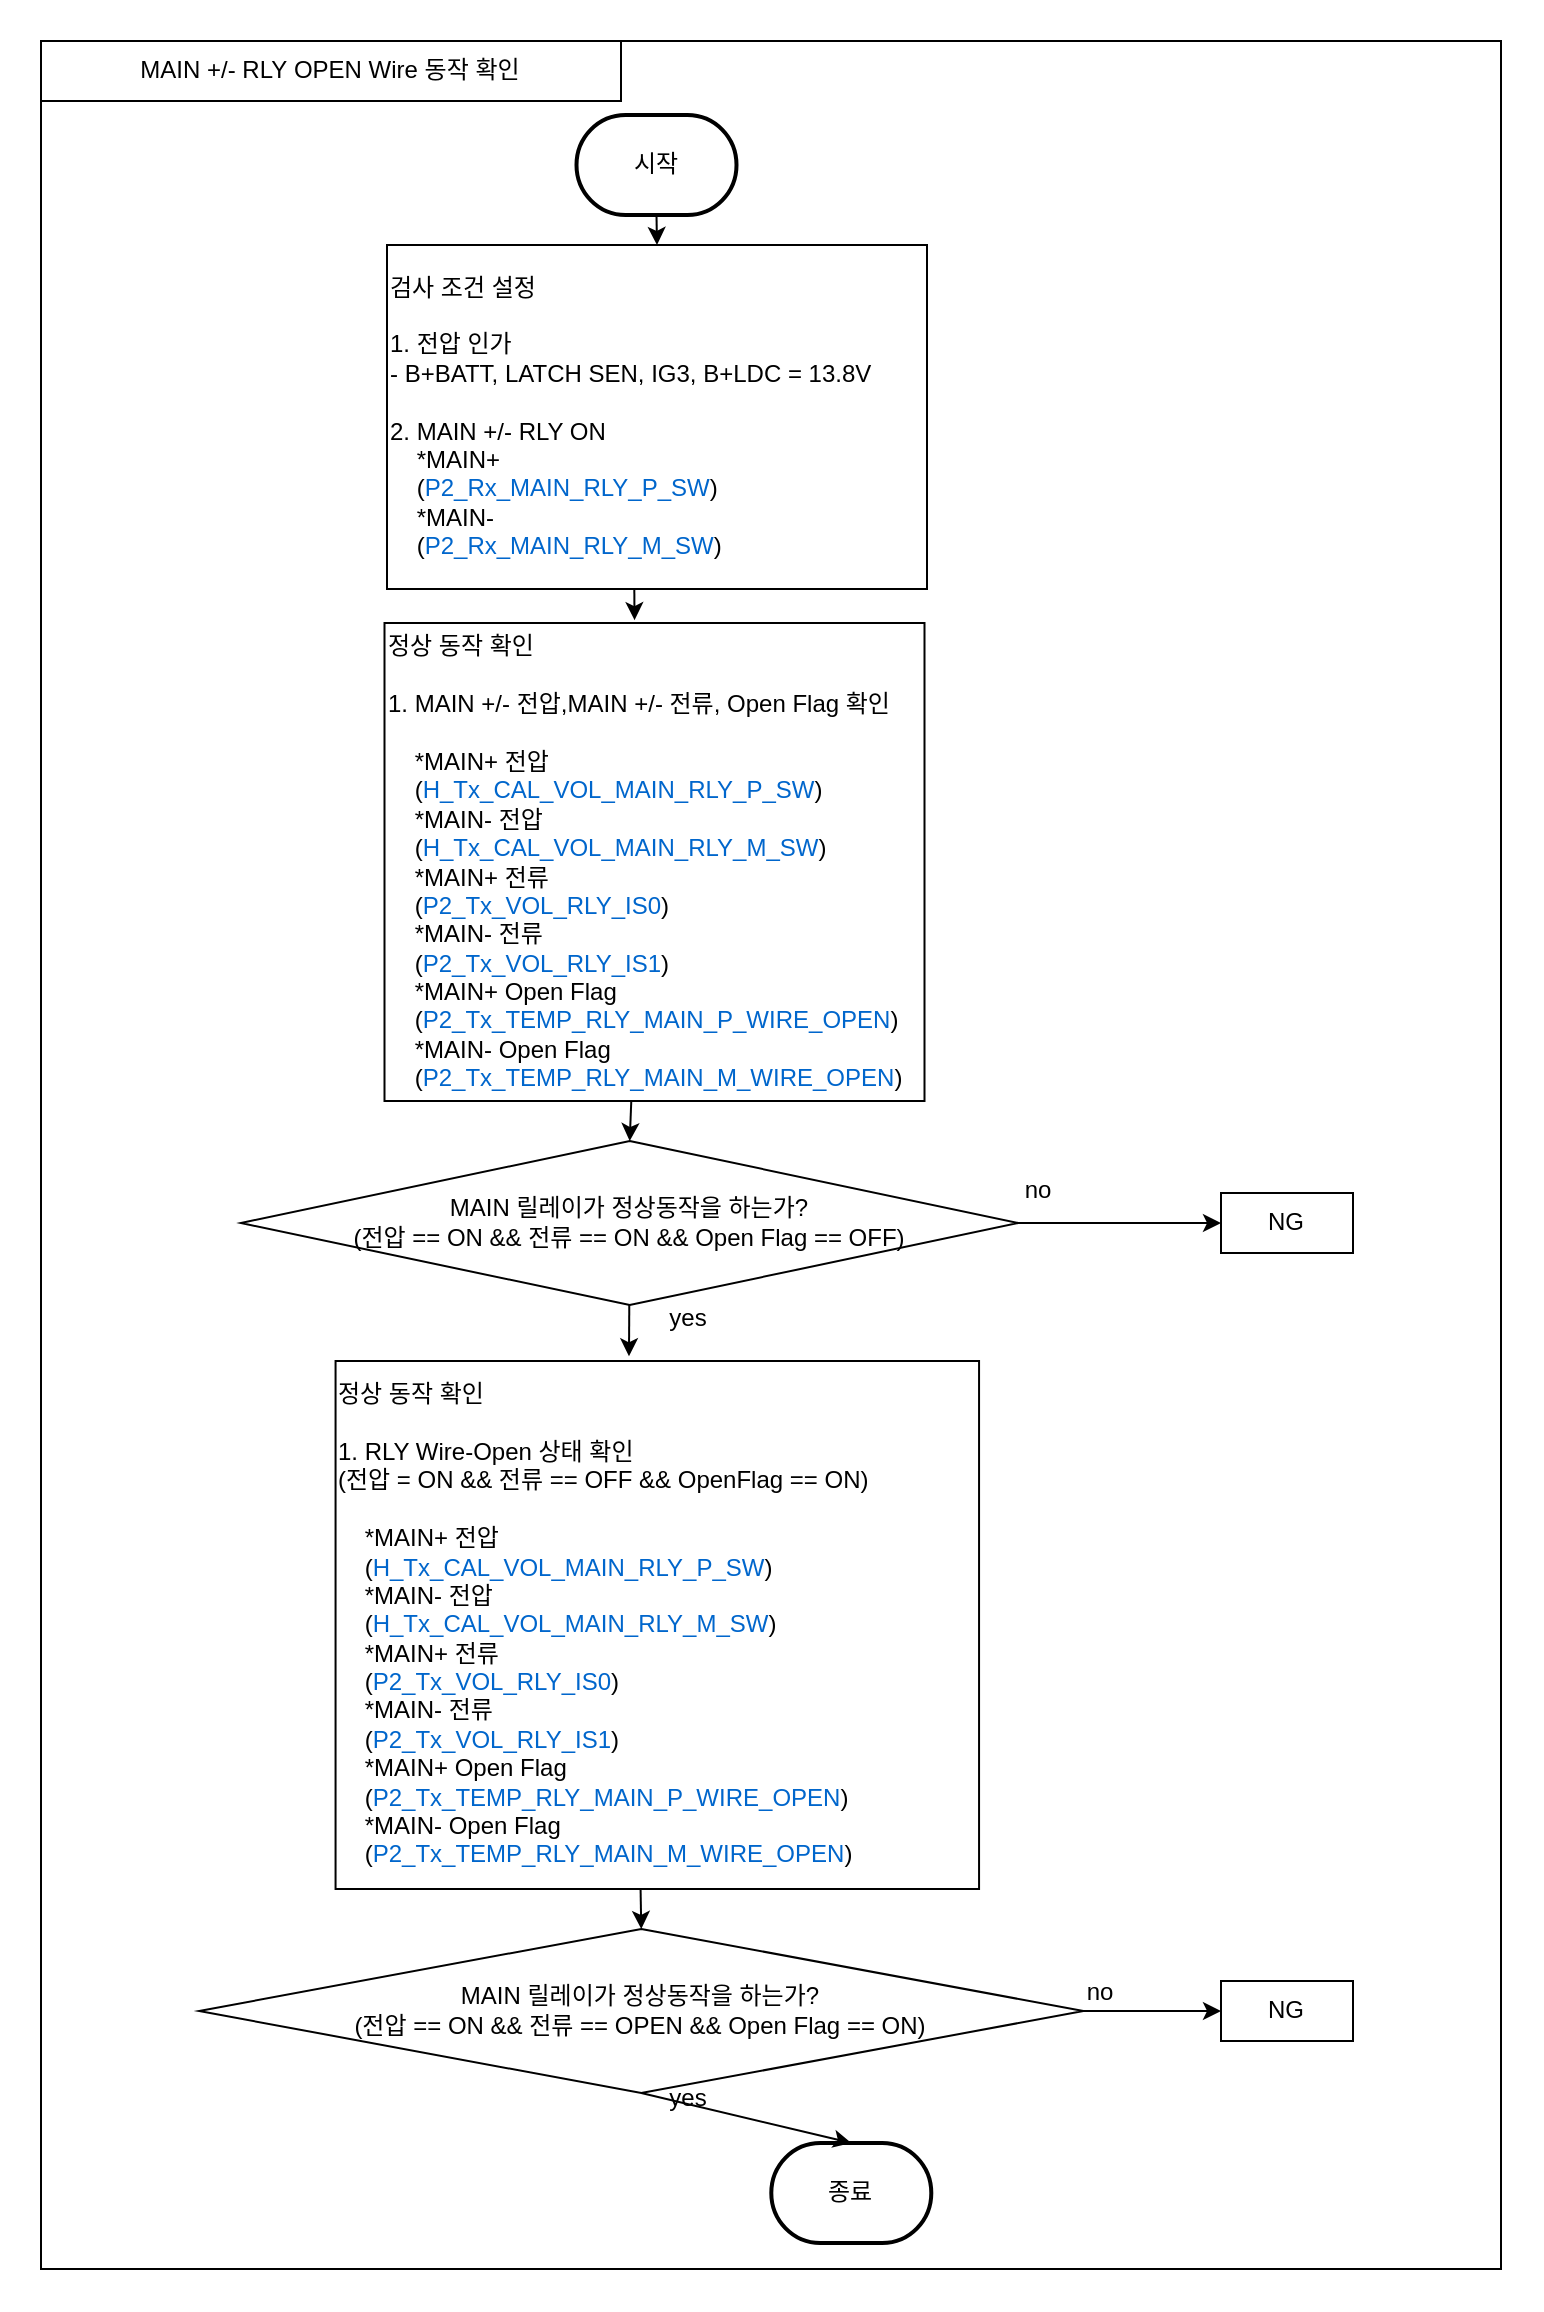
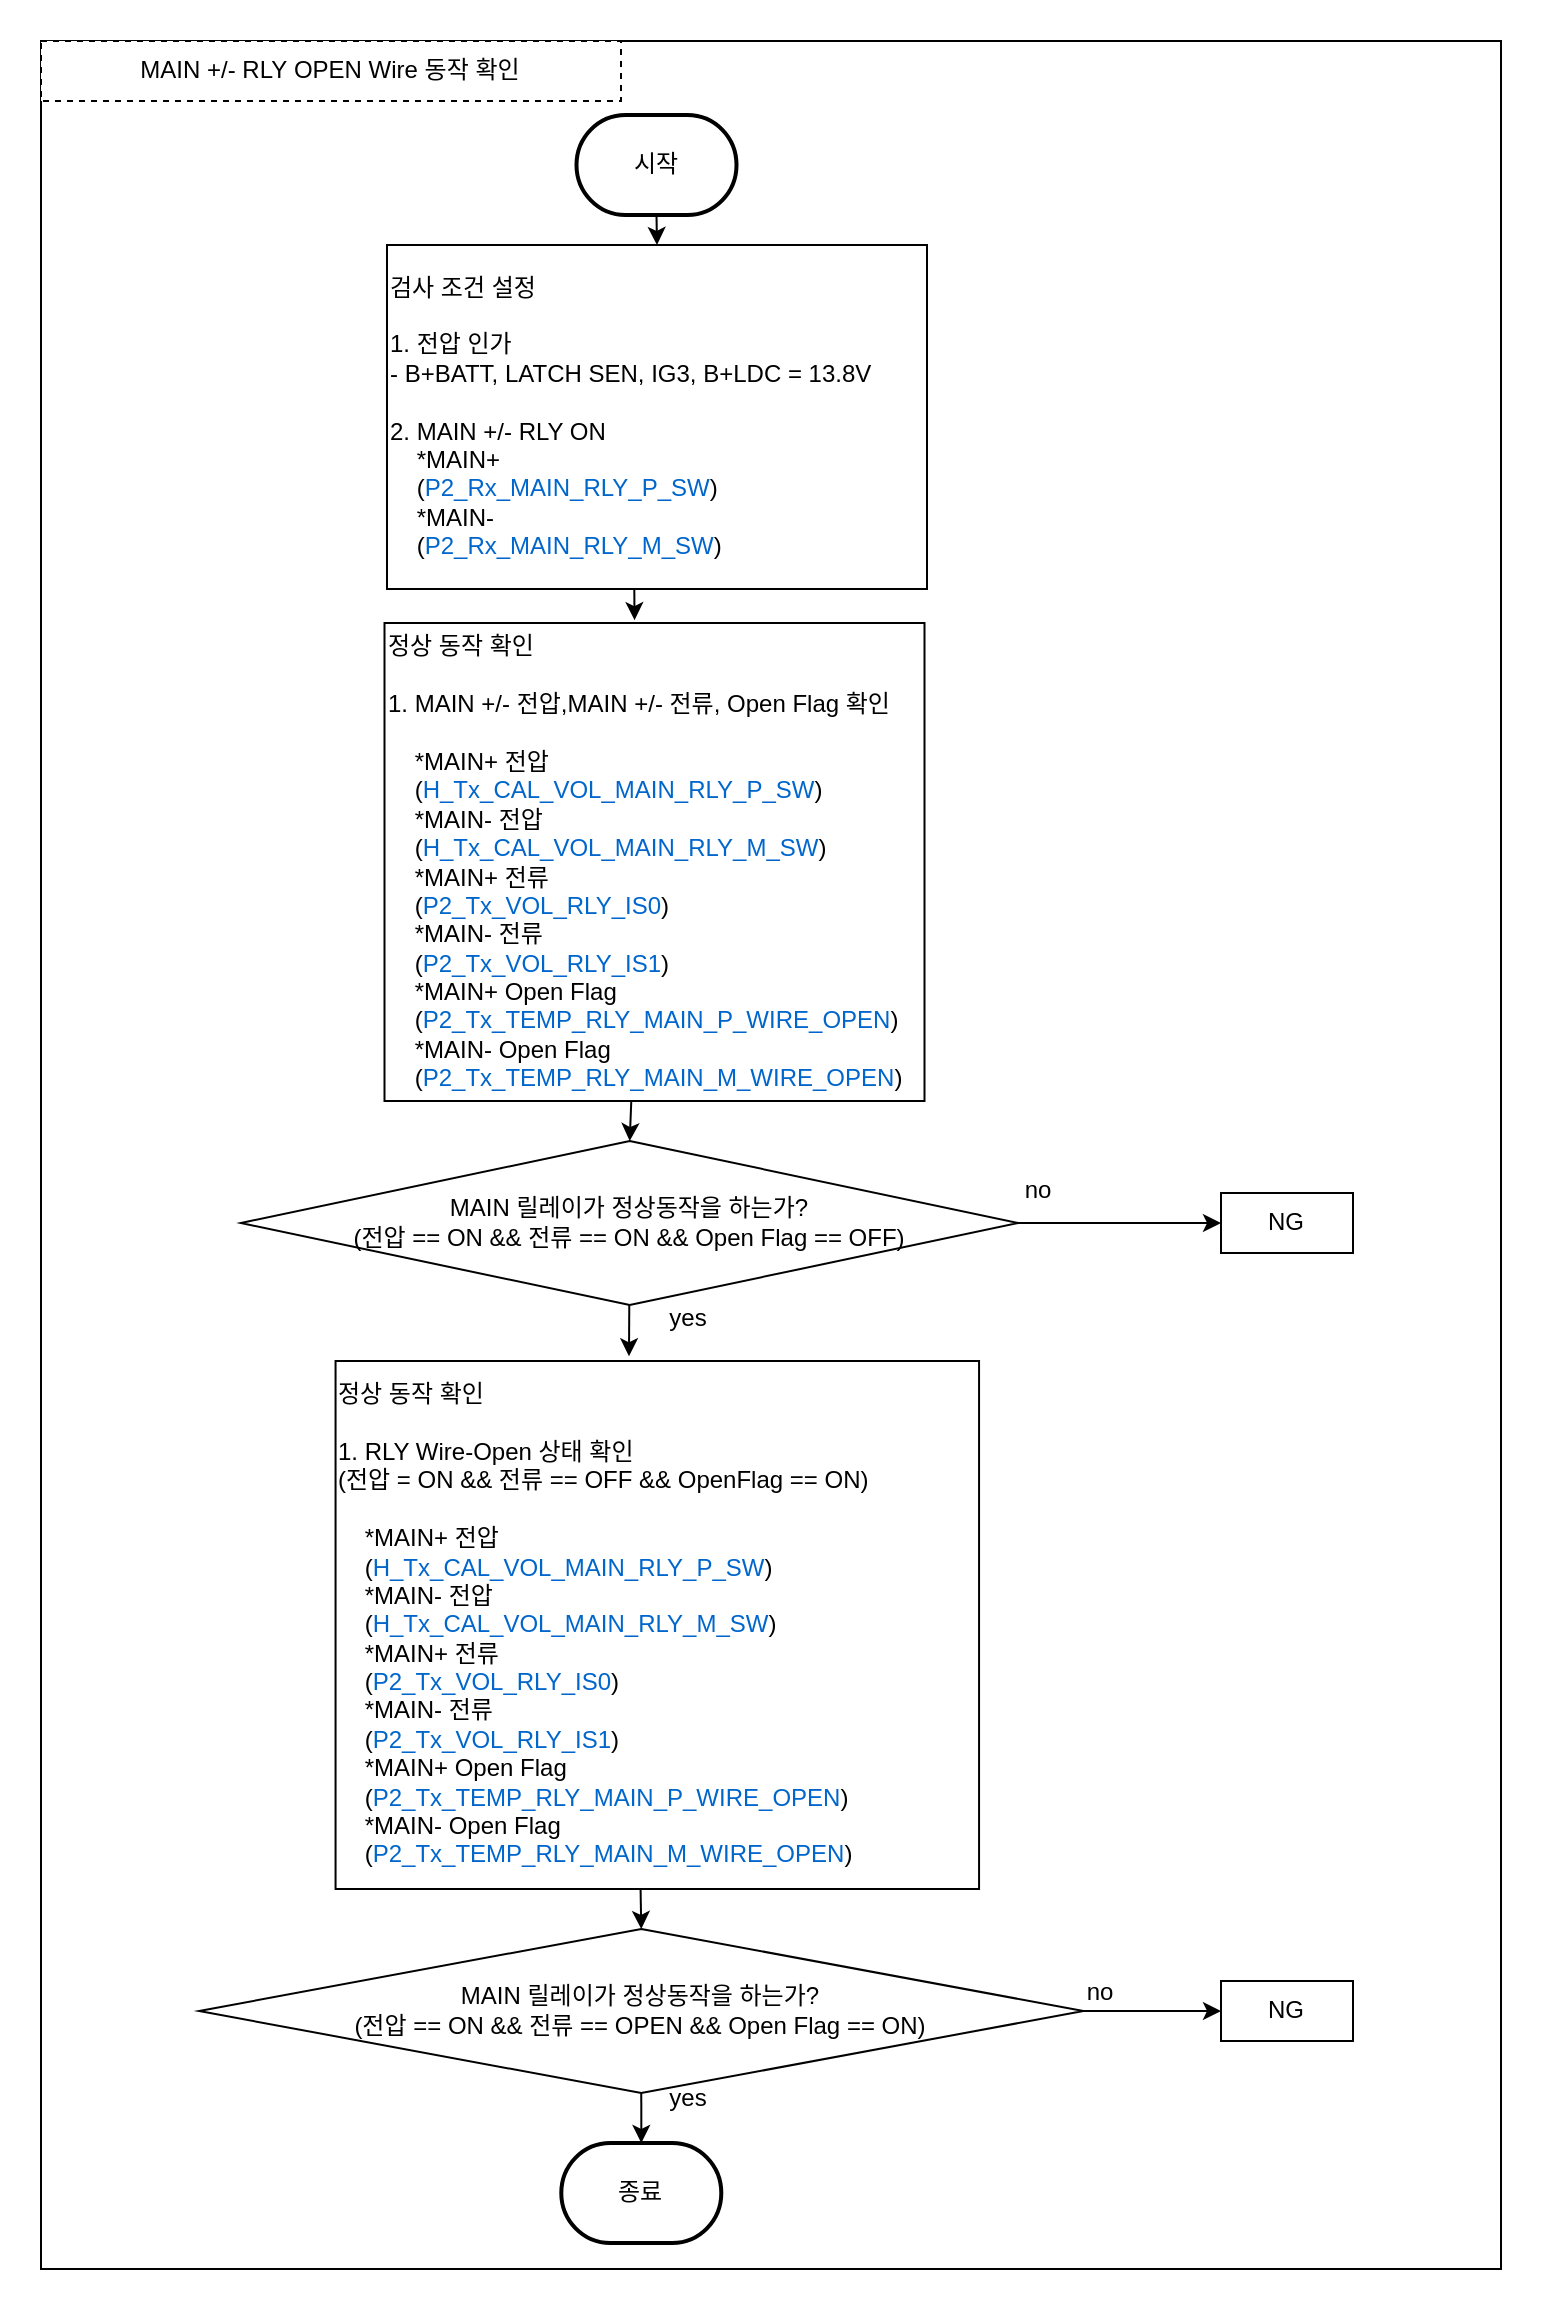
(331, 71) -> (331, 71)
(851, 2193) -> (641, 2193)
